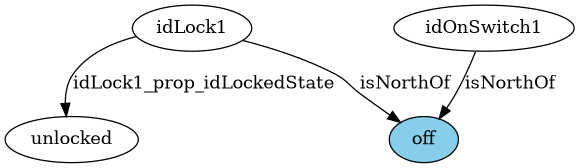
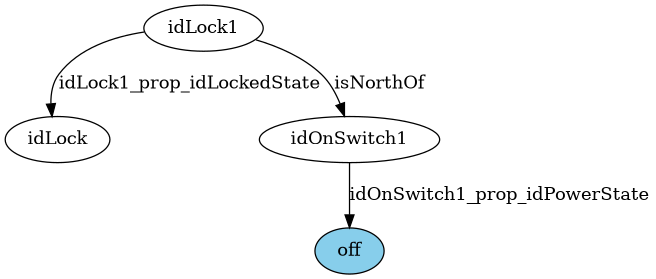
(322, 67) -> (306, 62)
(510, 84) -> (500, 195)
(72, 140) -> (58, 140)
